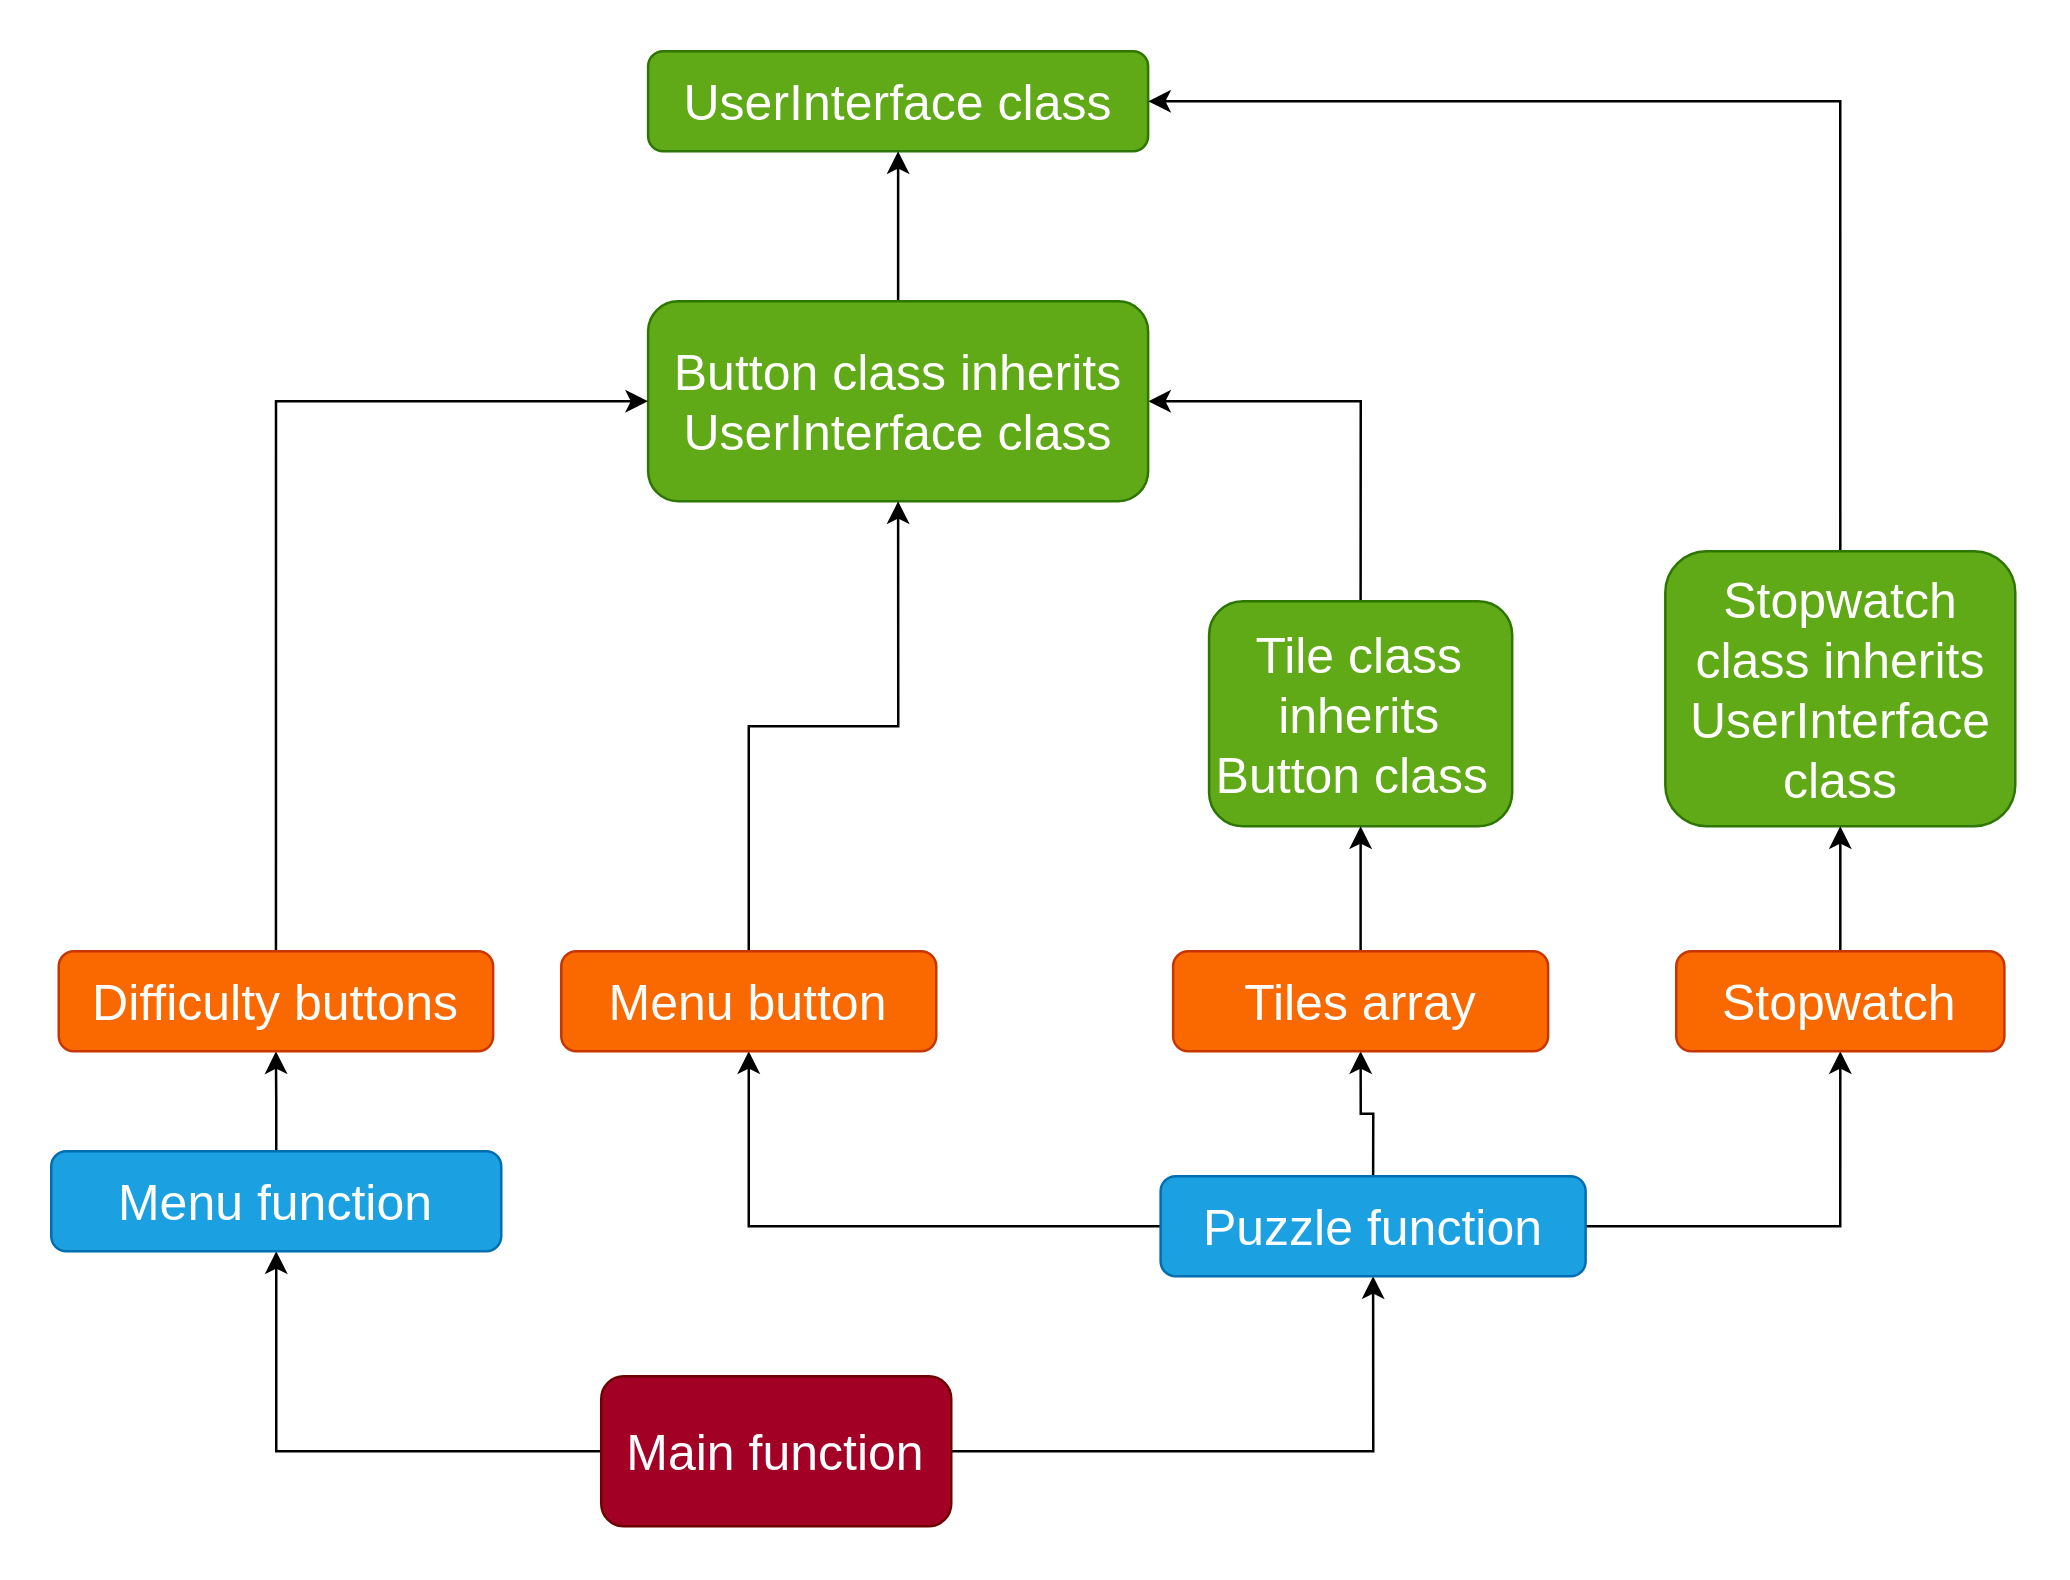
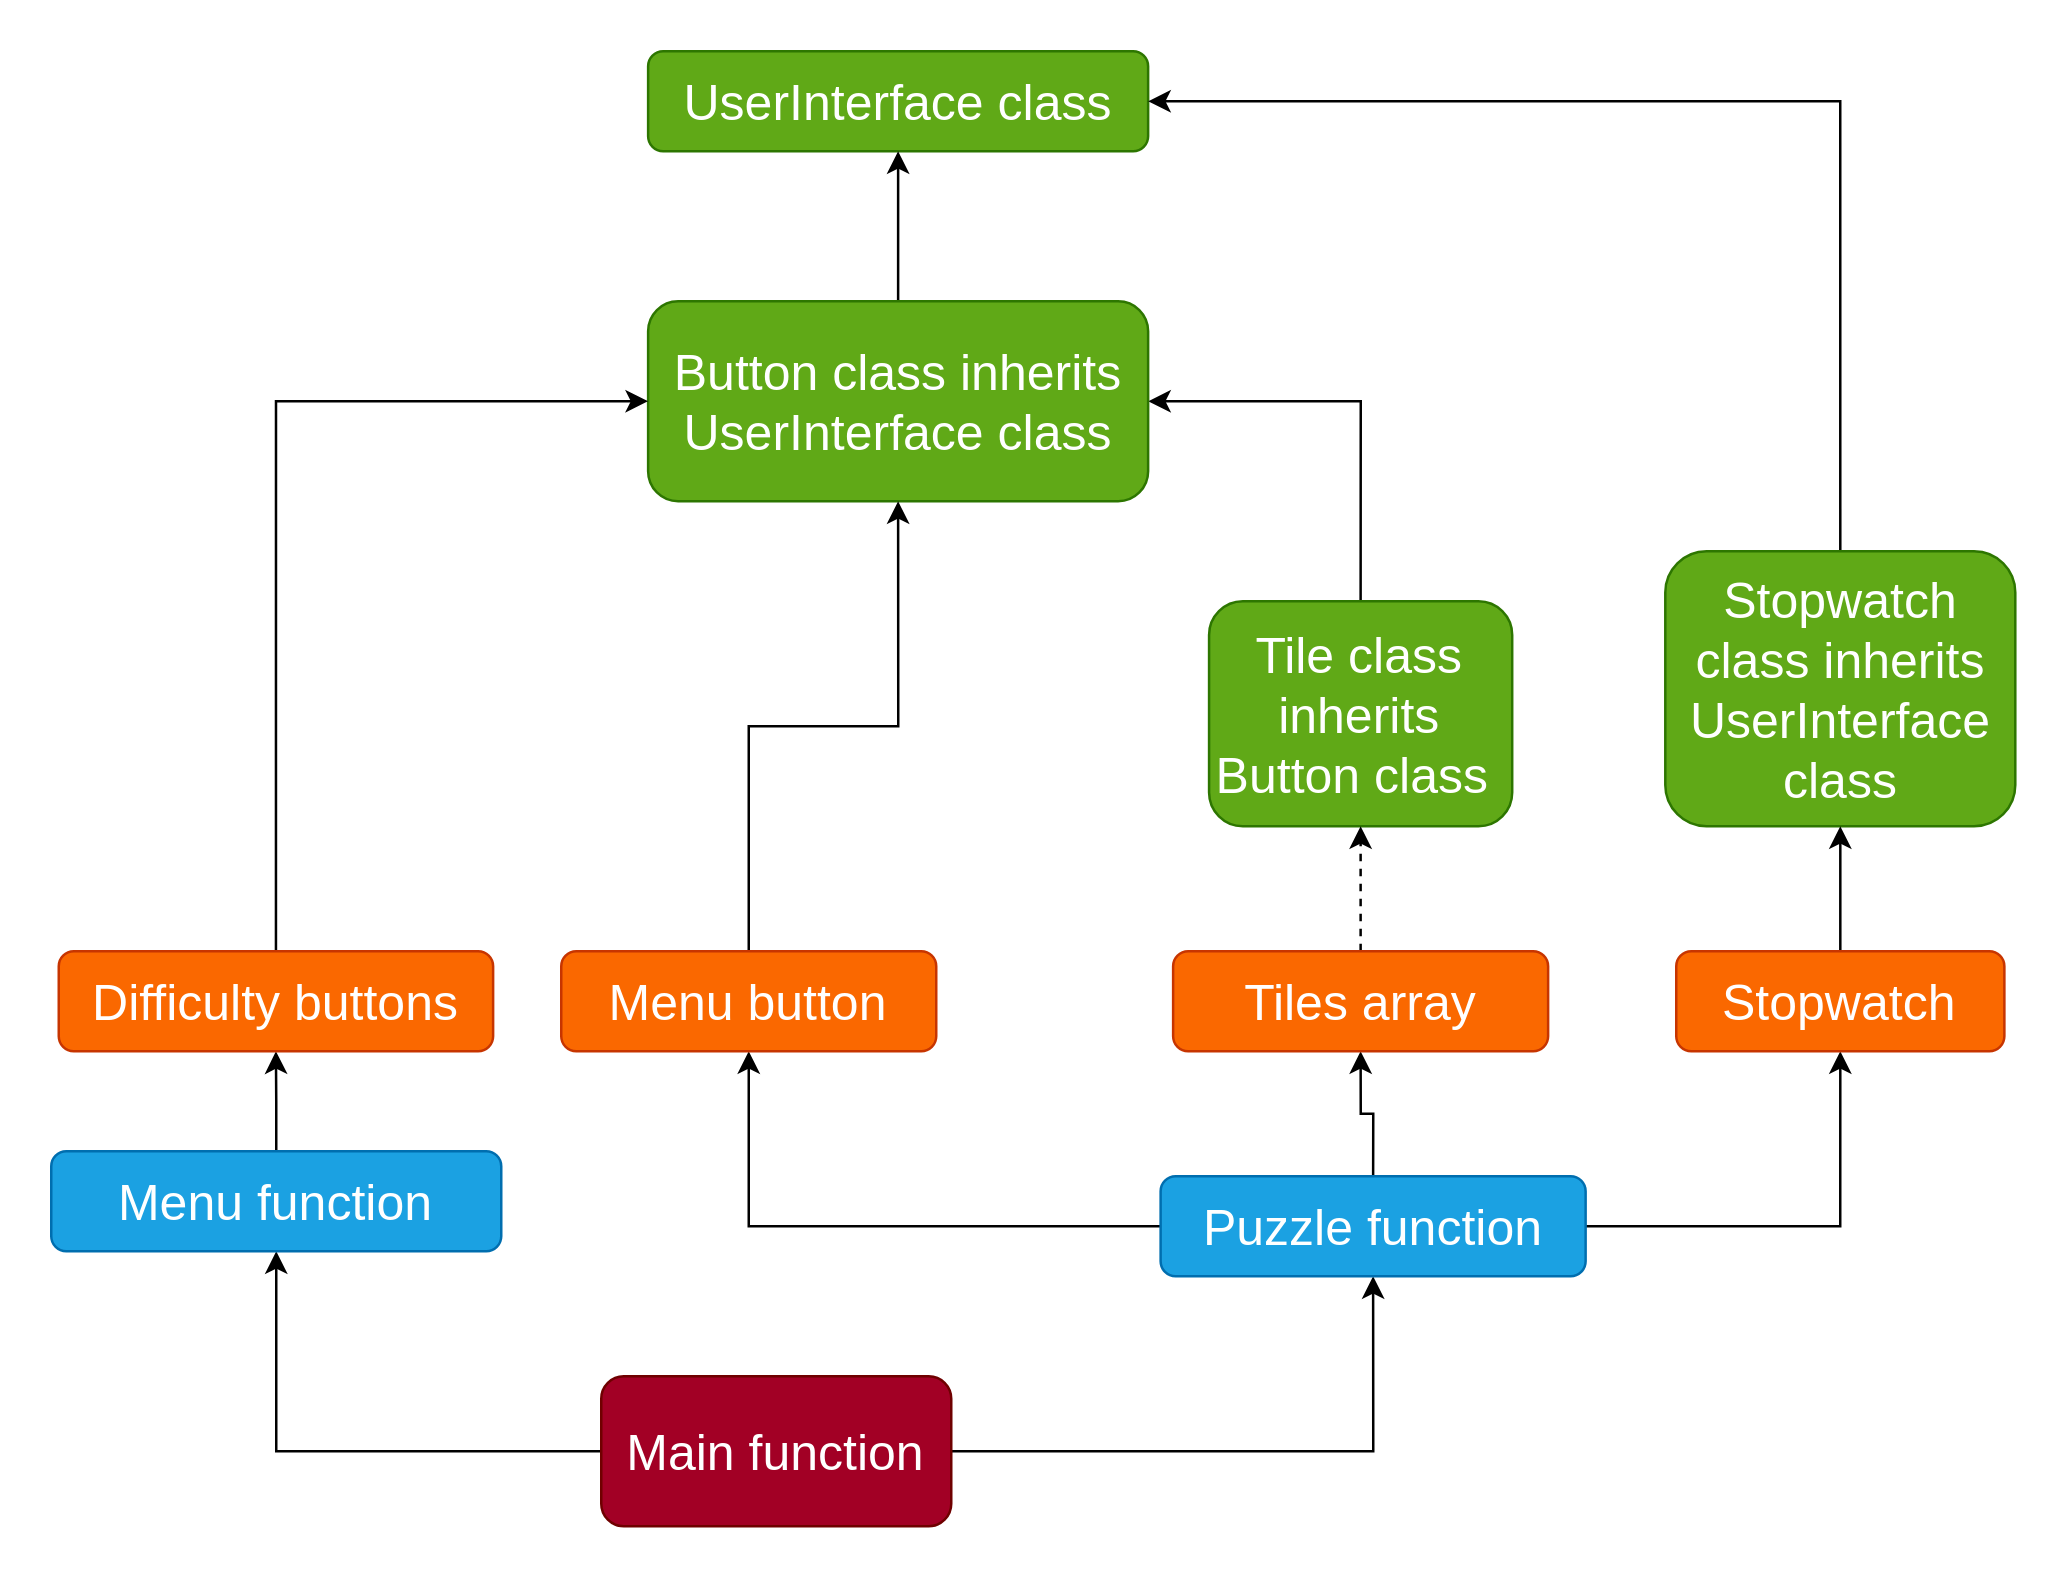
(1361, 895) -> (1361, 895)
